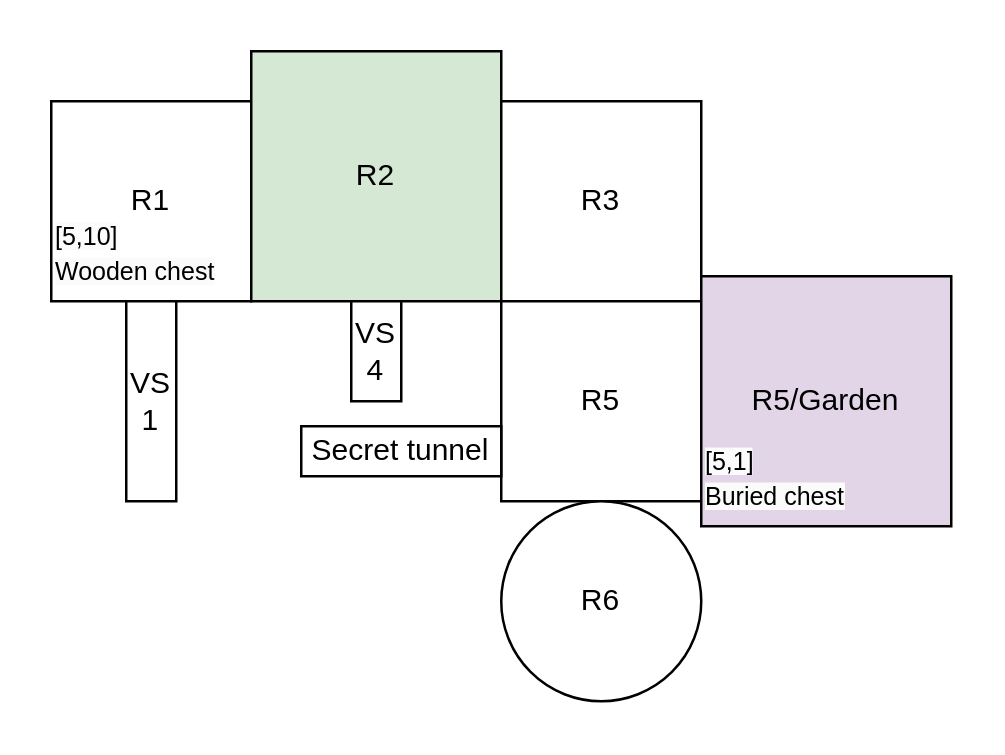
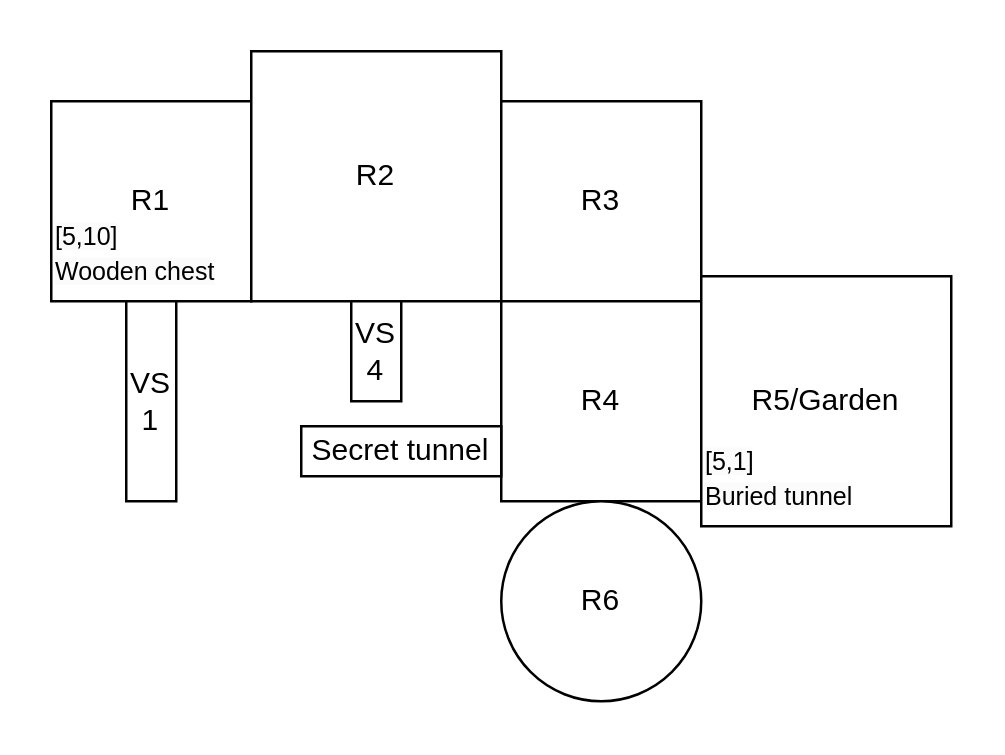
(376, 176) -> (376, 176)
(601, 401) -> (601, 401)
(826, 401) -> (826, 401)
(799, 480) -> (804, 480)
